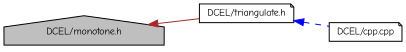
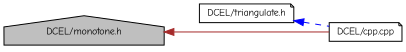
(179, 21) -> (252, 32)
